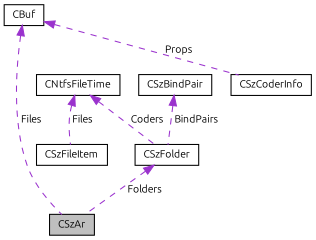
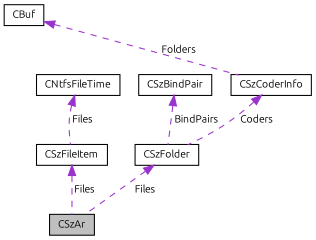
(178, 50) -> (178, 50)
(127, 123) -> (222, 126)
(19, 131) -> (72, 195)
(144, 190) -> (144, 190)
